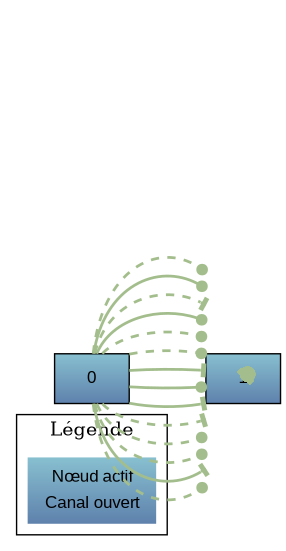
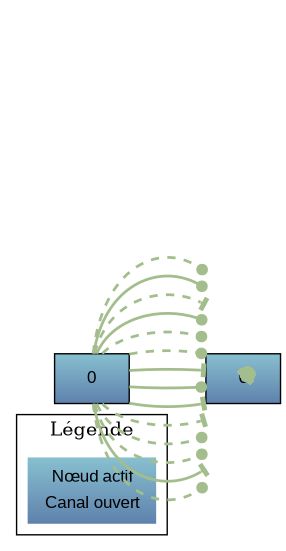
(243, 379) -> (243, 379)
